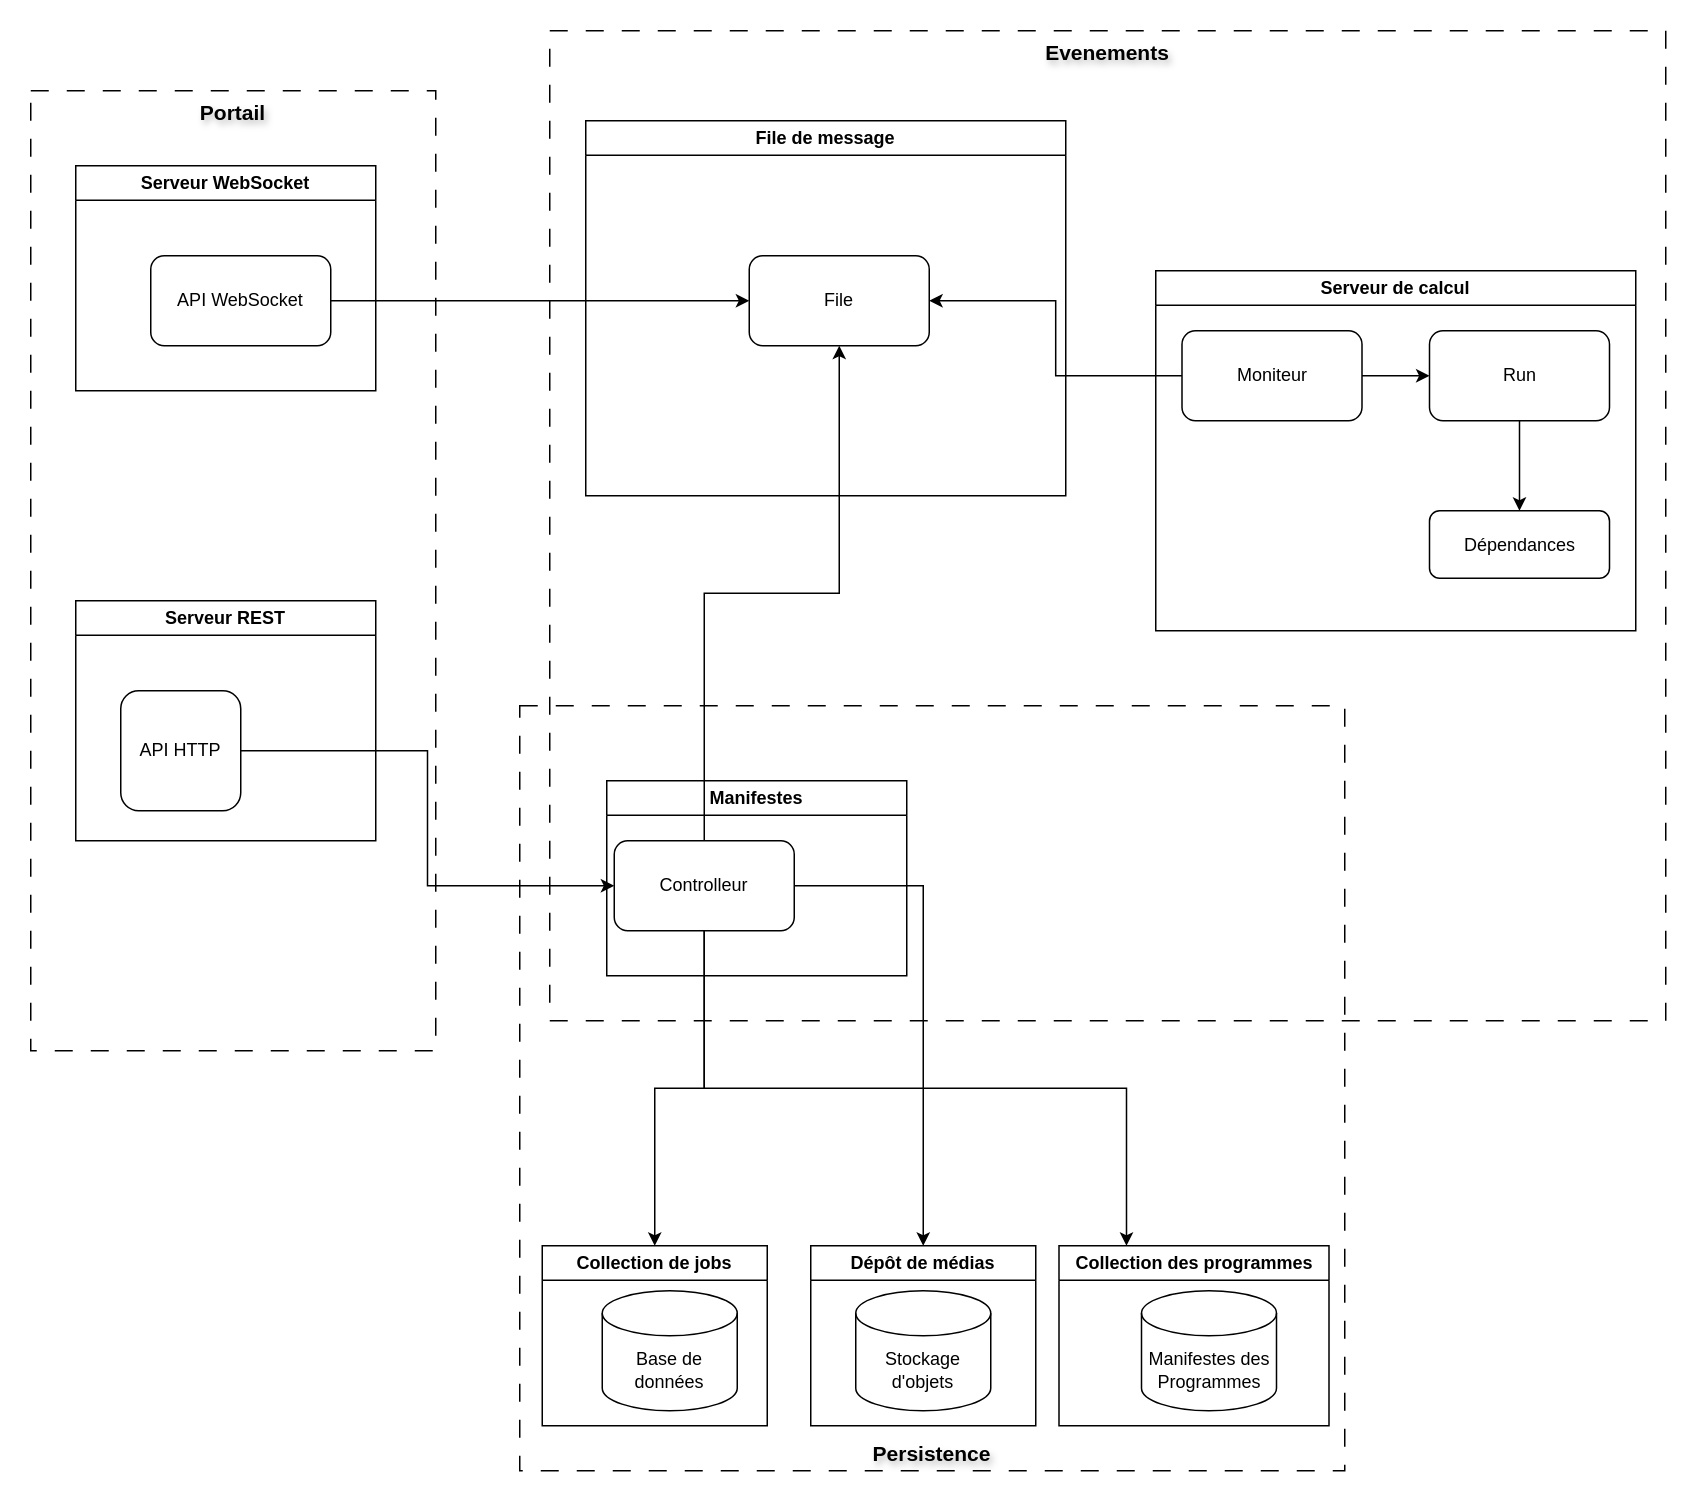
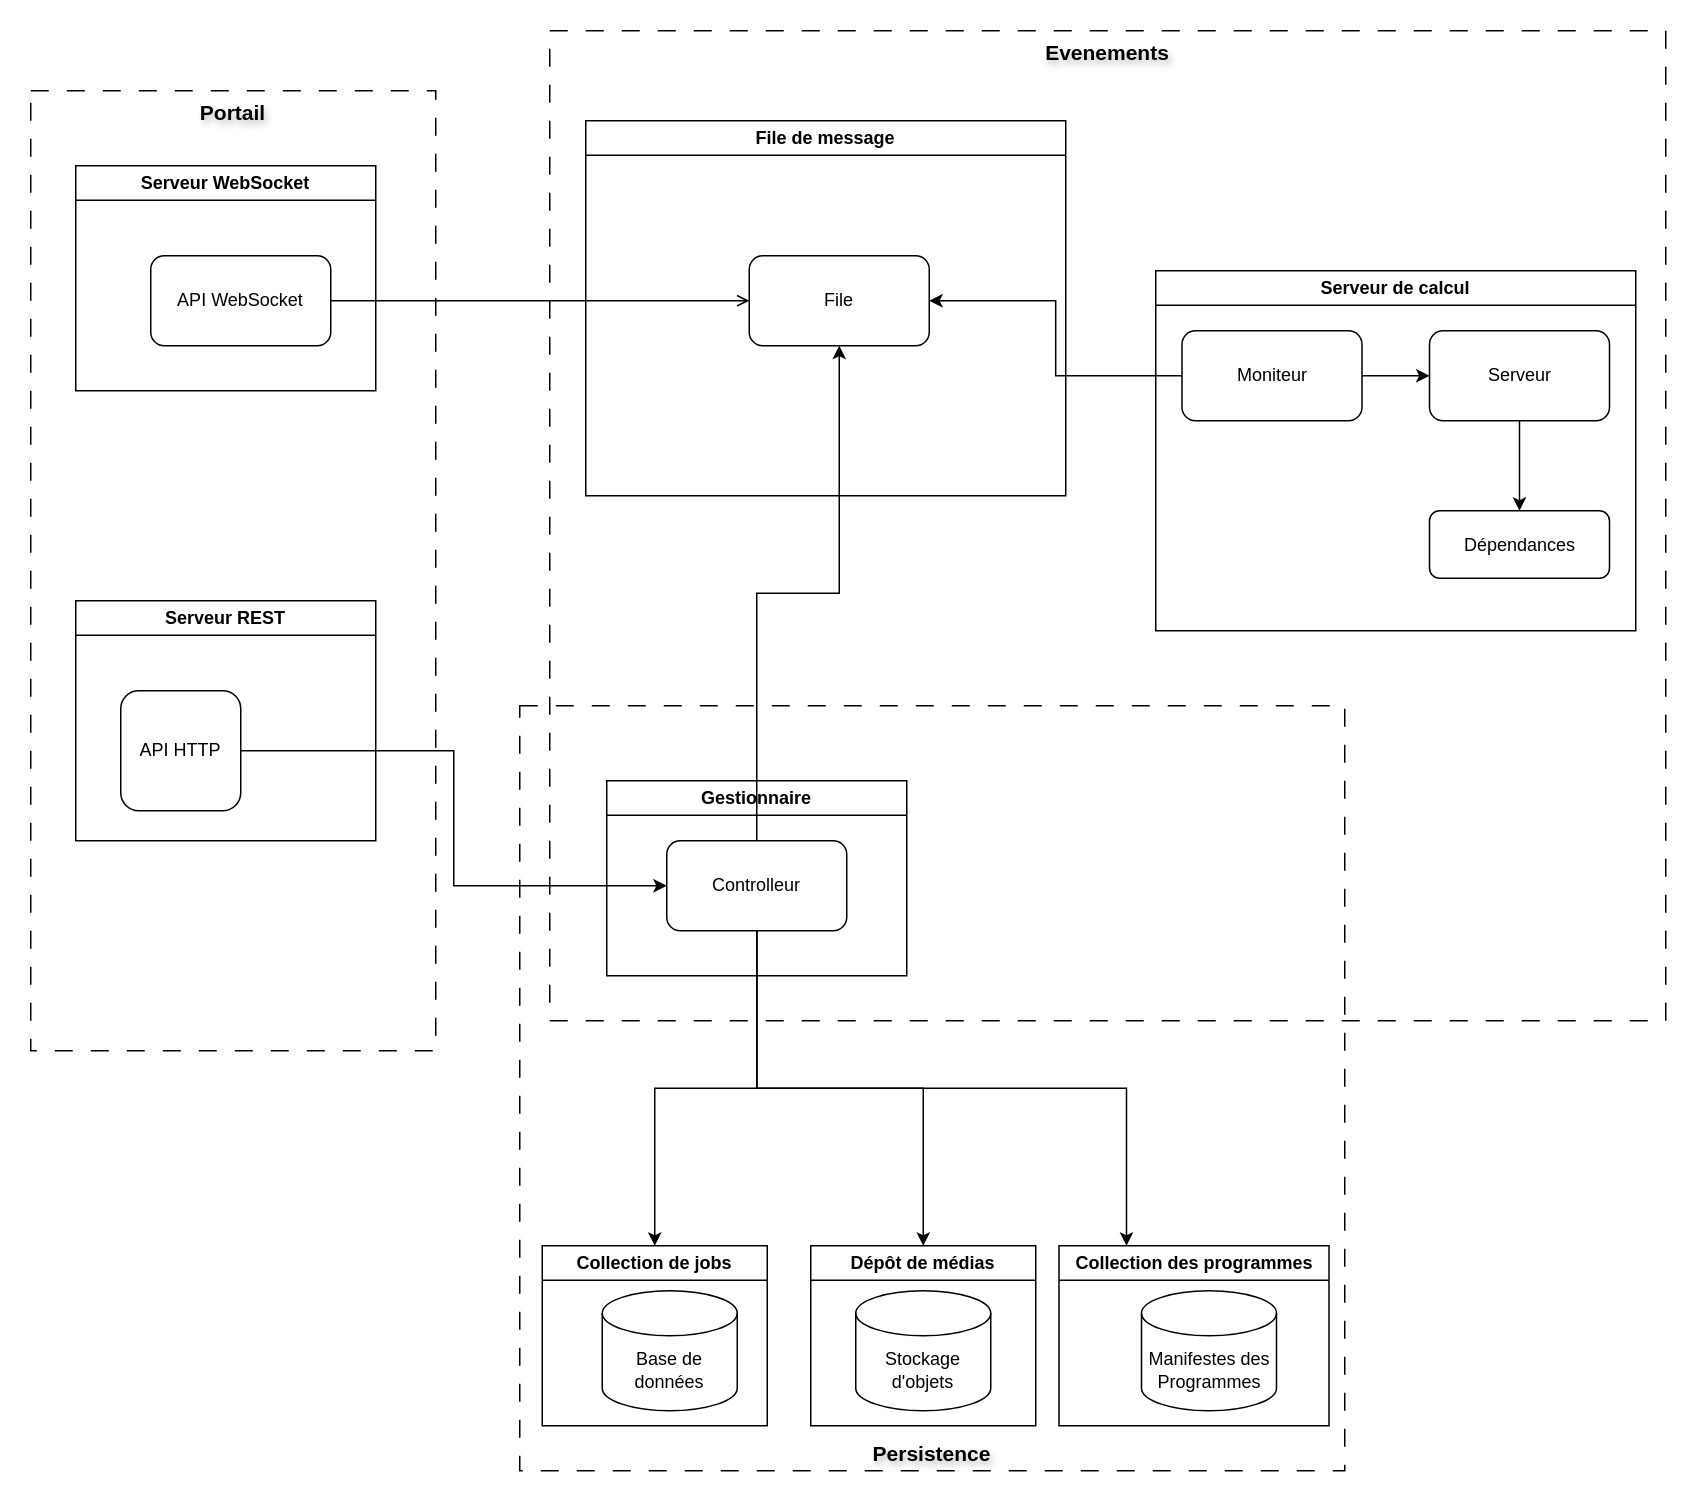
(738, 301) -> (740, 301)
(1520, 376) -> (1520, 376)
(757, 799) -> (757, 799)
(704, 886) -> (757, 886)
